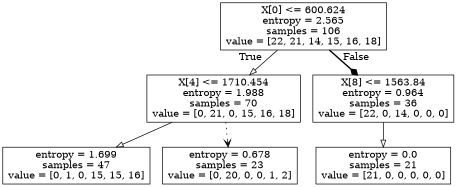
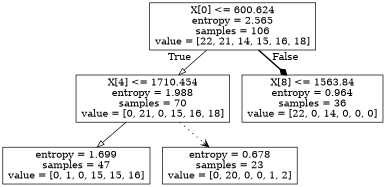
(383, 166) -> none
